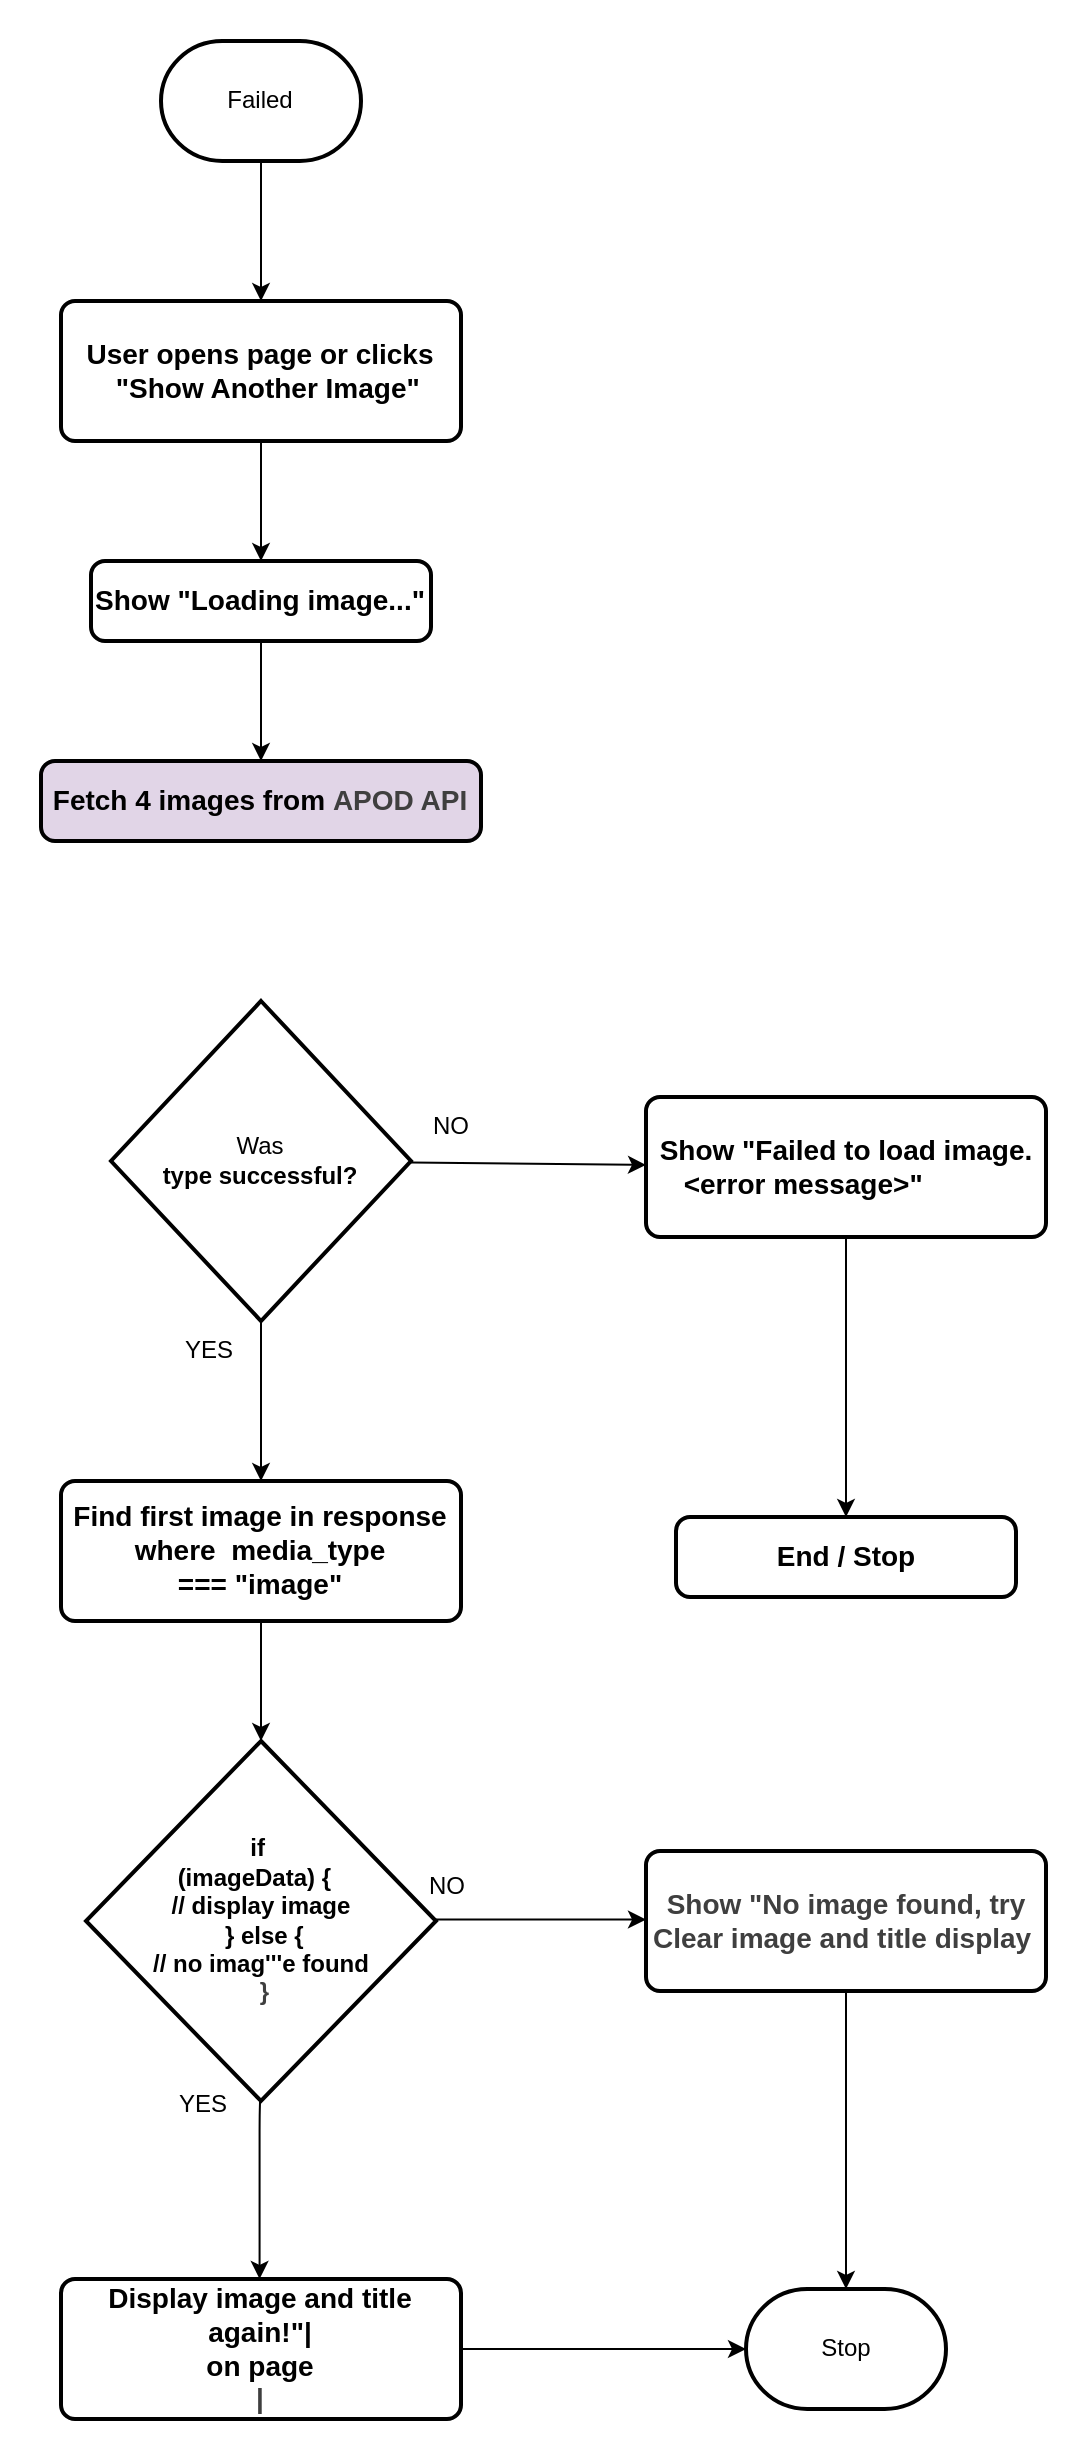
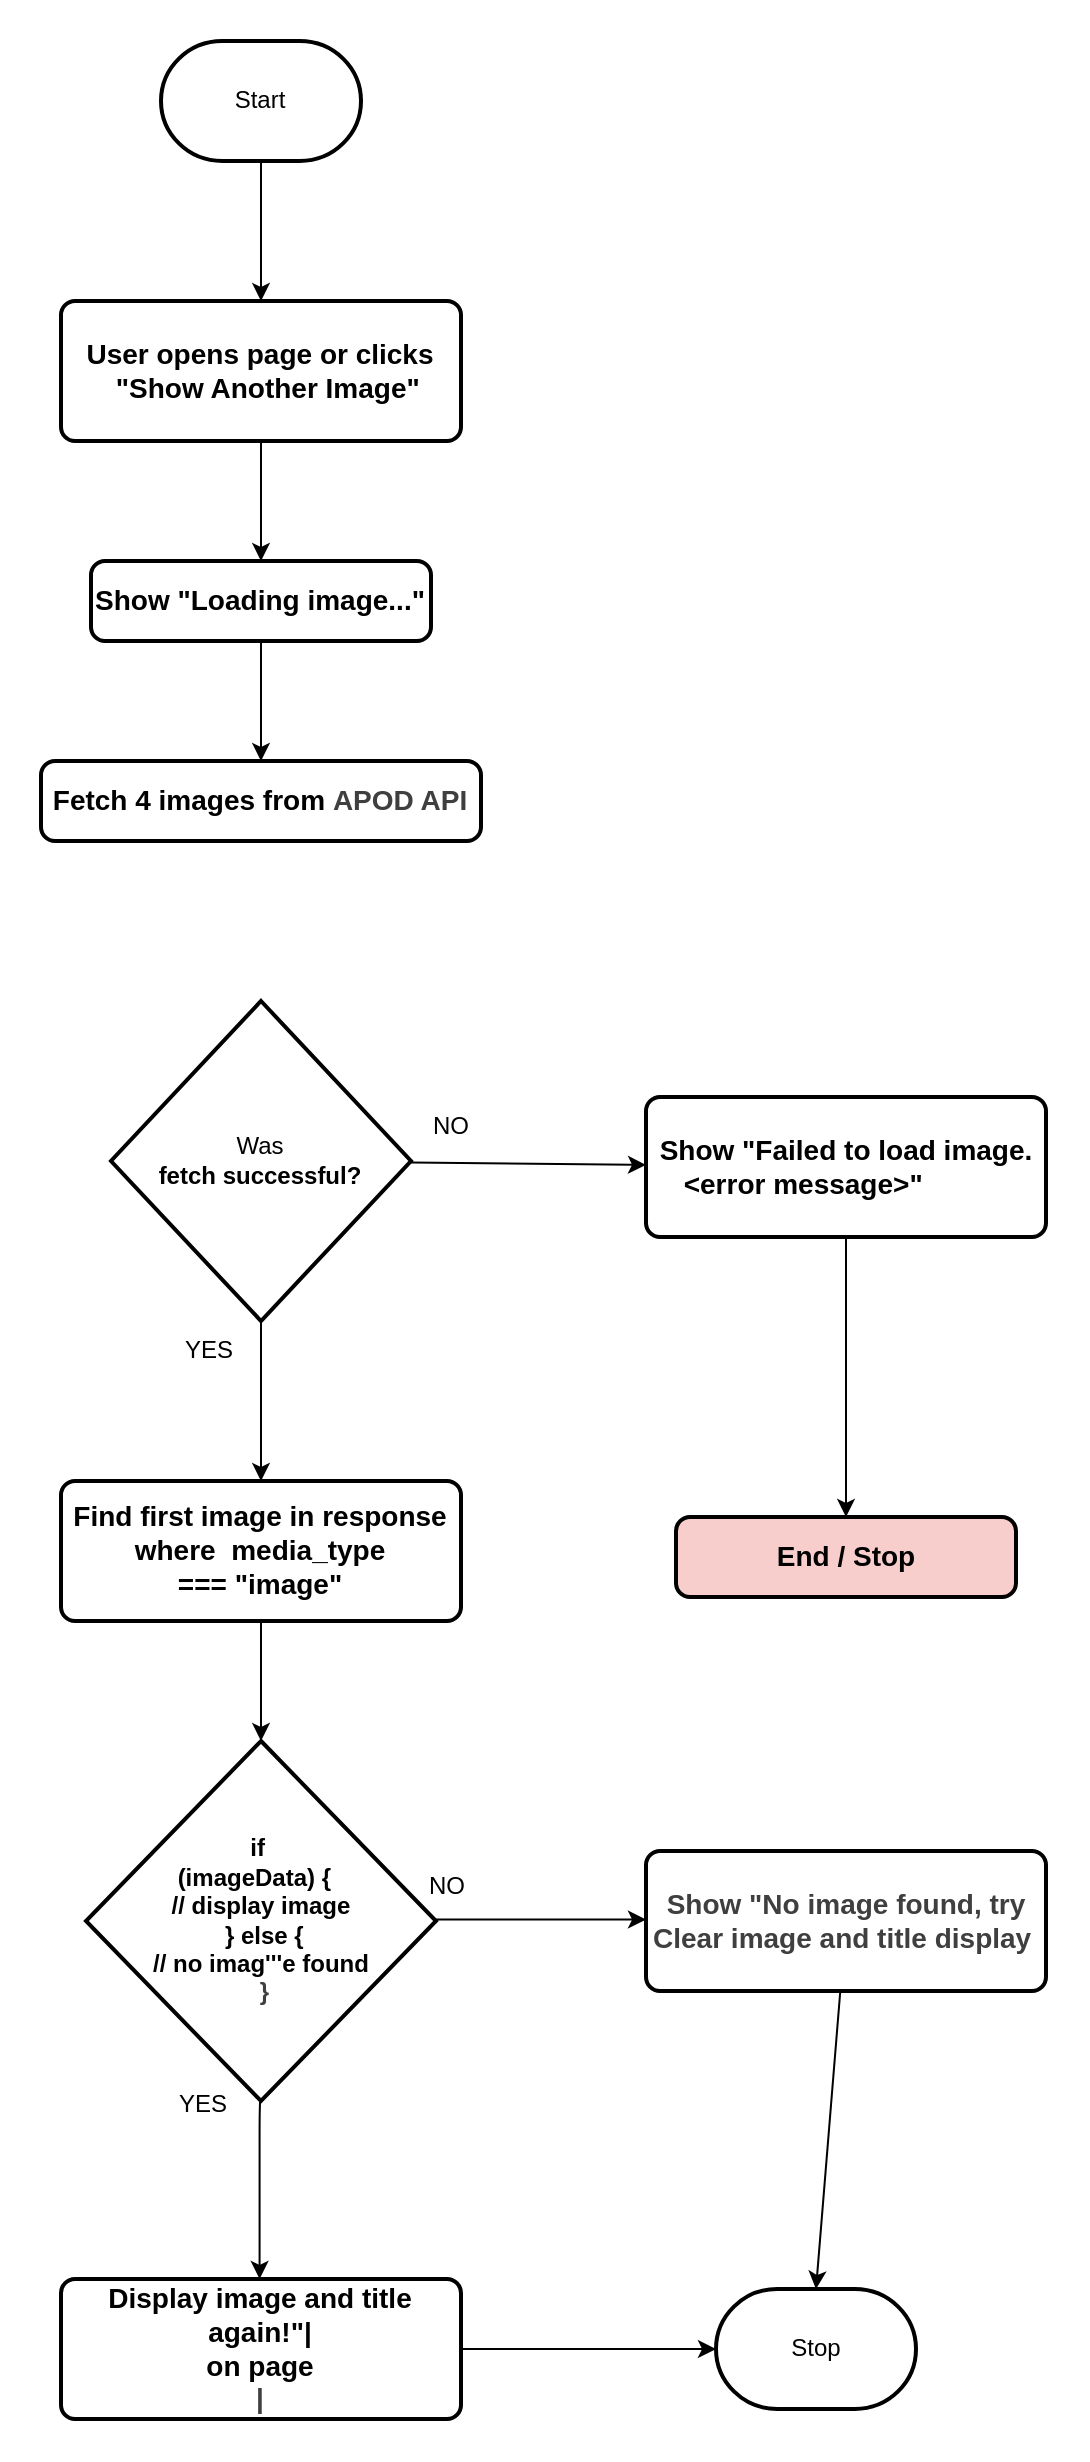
(261, 101) -> (261, 101)
(261, 801) -> (261, 801)
(261, 1161) -> (261, 1161)
(846, 1557) -> (846, 1557)
(846, 2349) -> (816, 2349)
